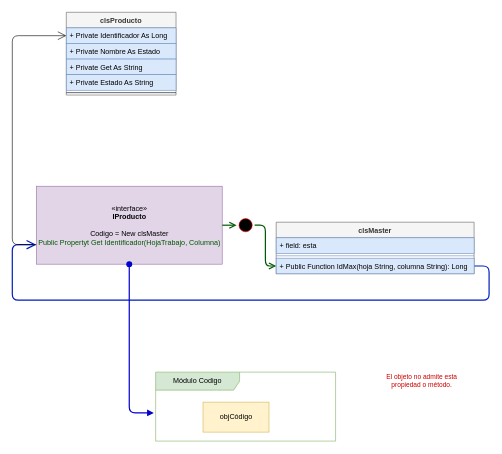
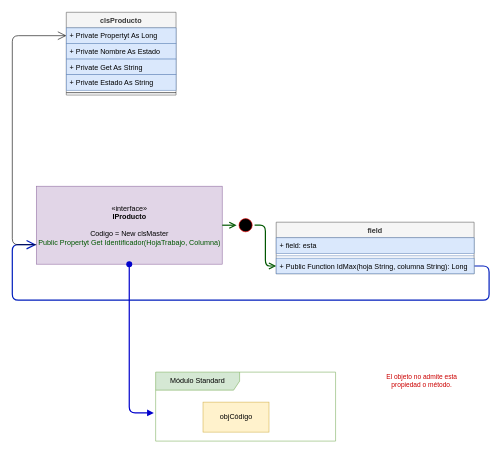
(126, 36) -> (119, 36)
(375, 230) -> (375, 230)
(198, 381) -> (198, 381)
